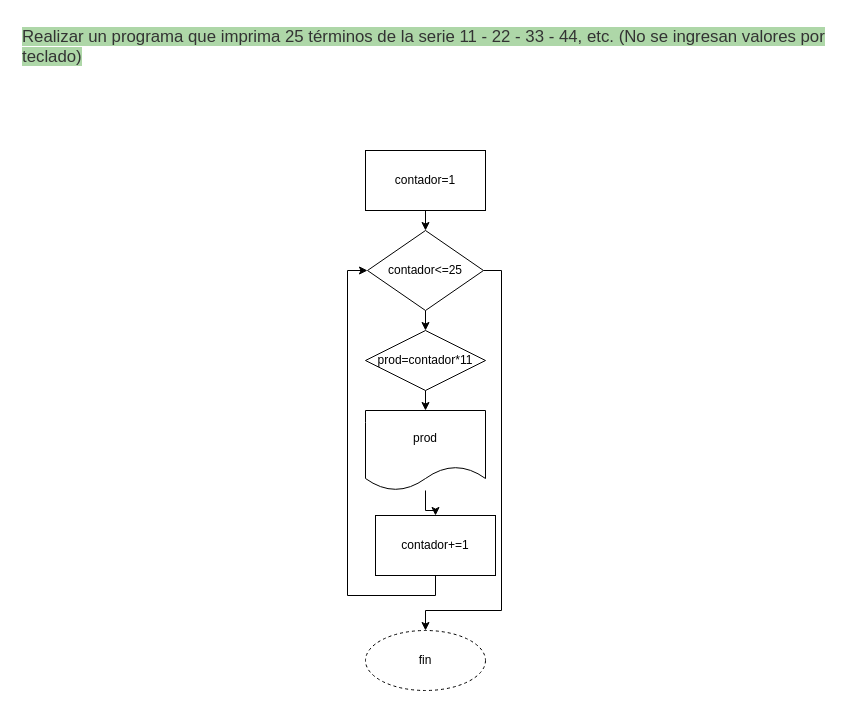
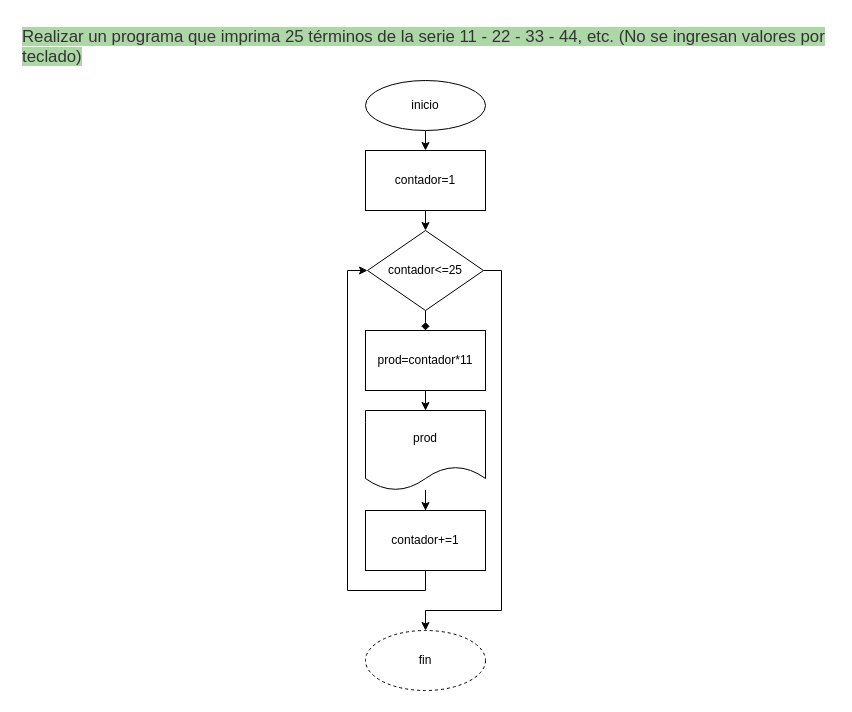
none -> (426, 106)
none -> (426, 137)
(426, 322) -> (426, 321)
(426, 361) -> (426, 361)
(436, 546) -> (426, 541)
